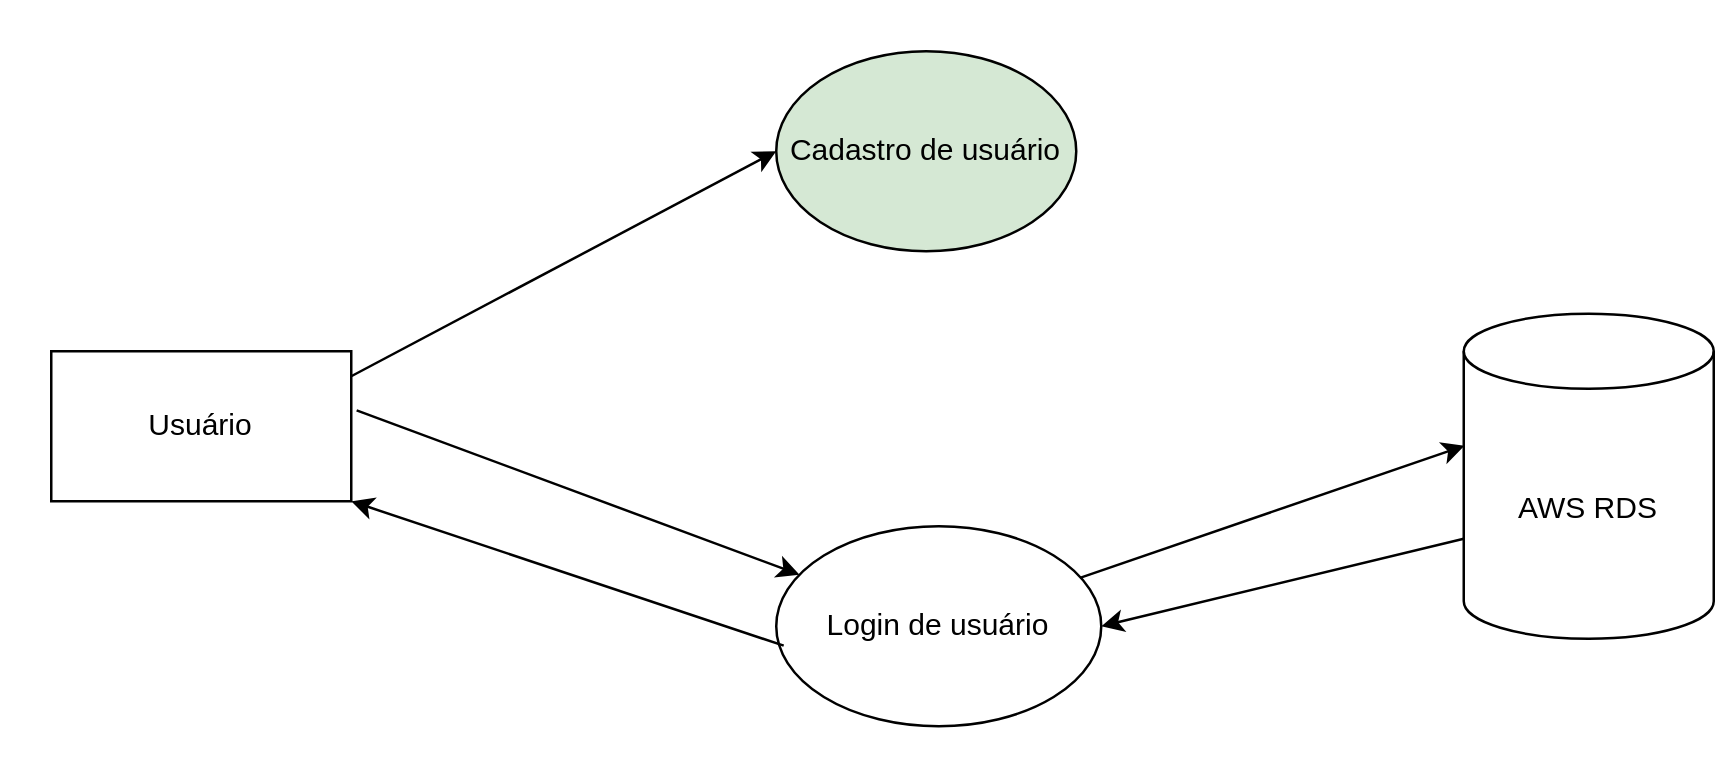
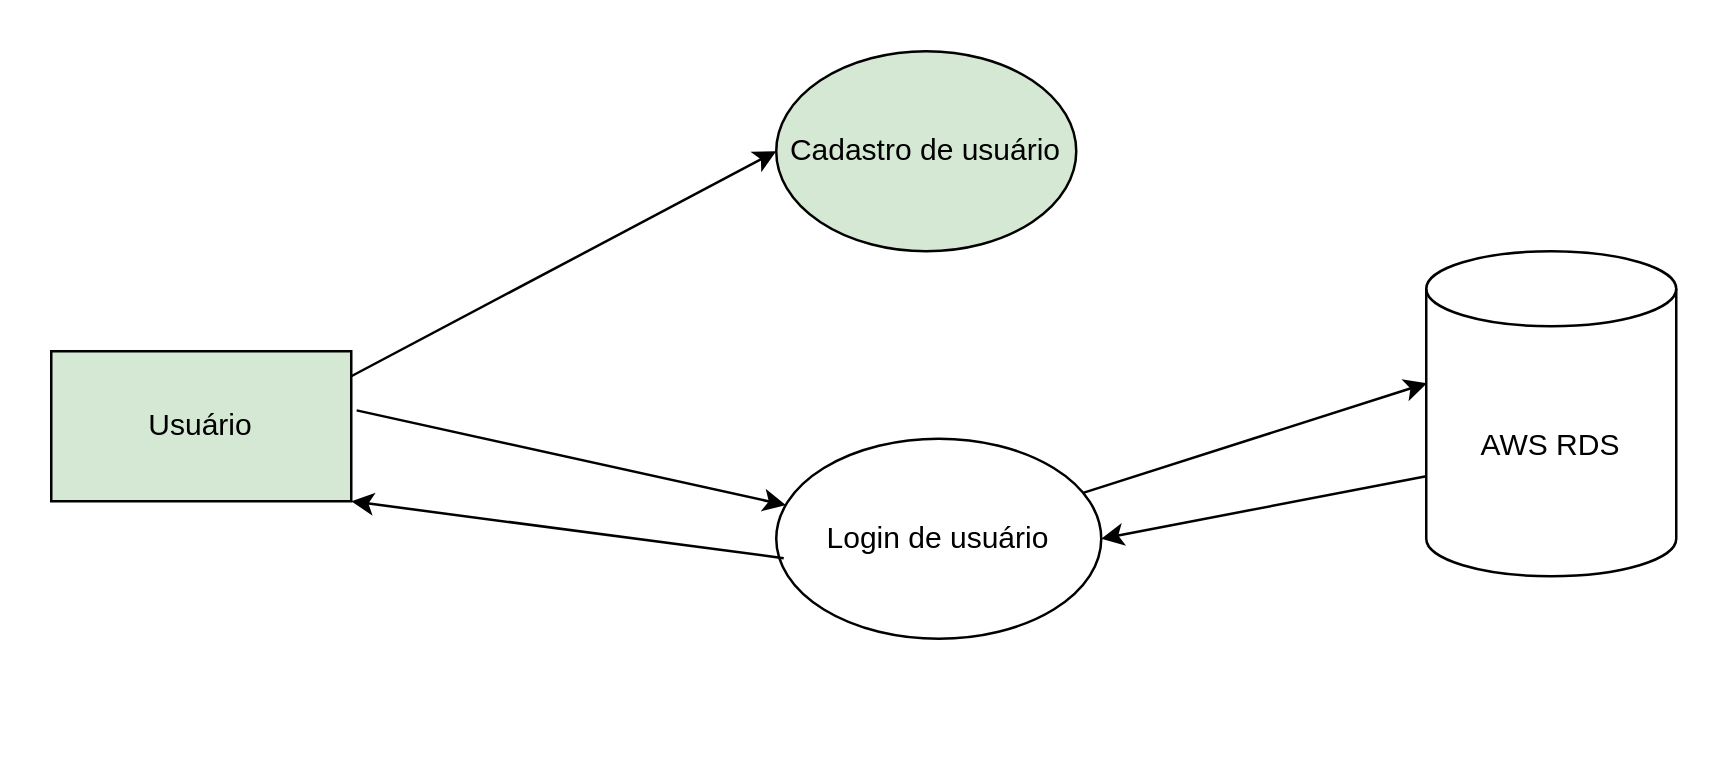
(201, 426) -> (201, 426)
(1589, 476) -> (1551, 414)
(939, 626) -> (939, 539)
